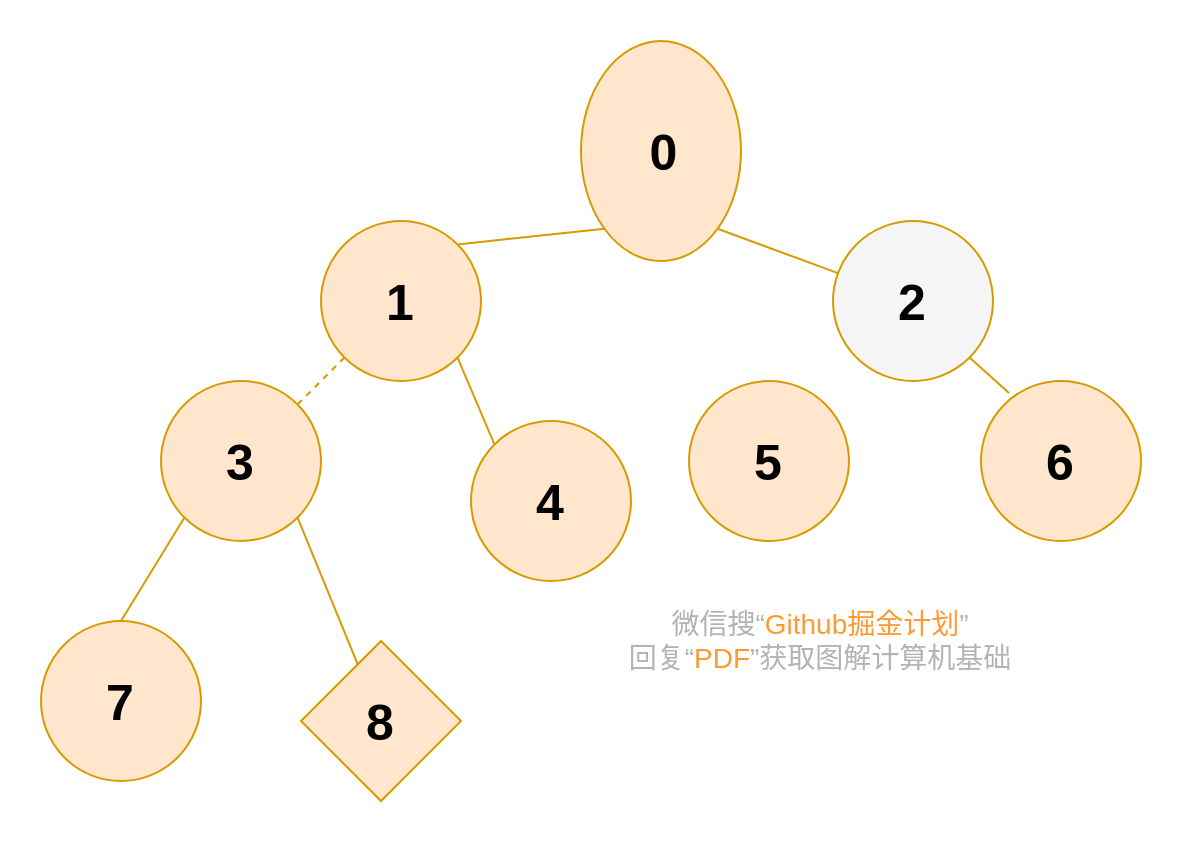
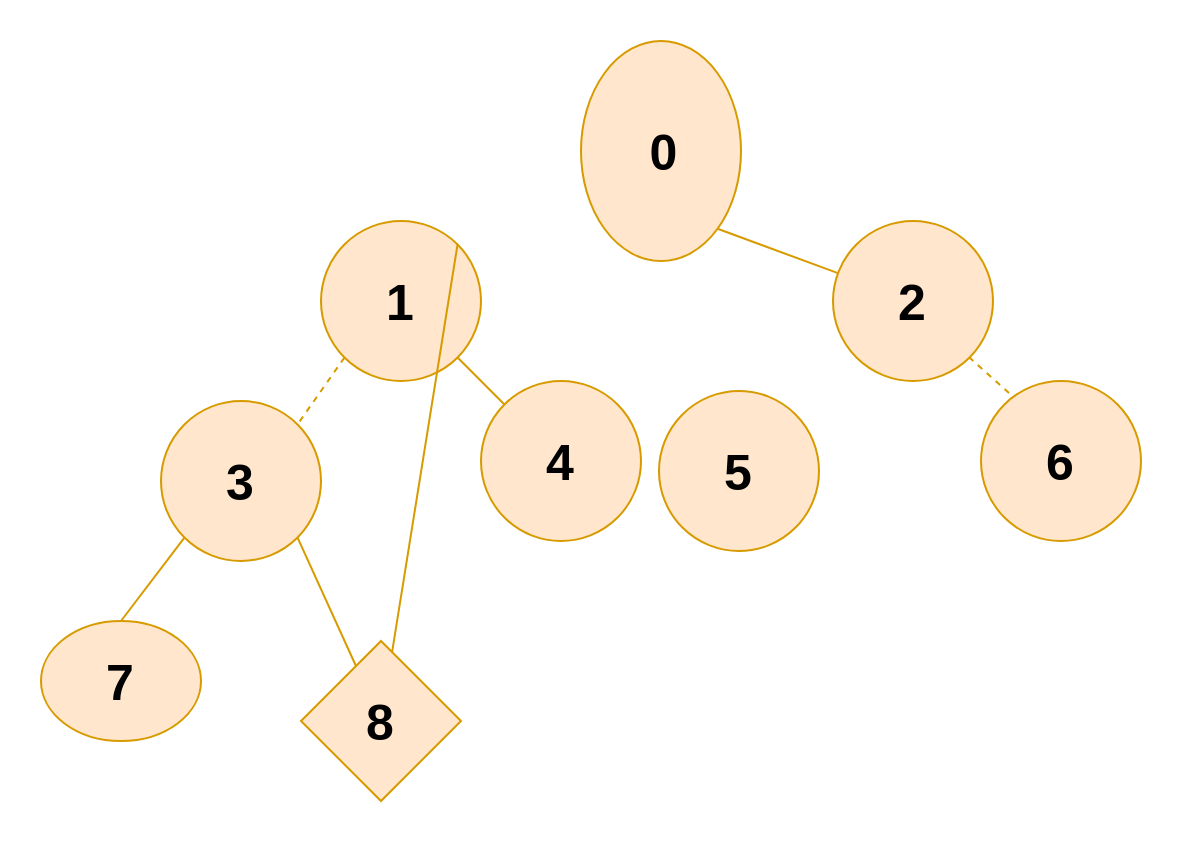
(531, 237) -> (425, 448)
(913, 301) -> (913, 301)
(989, 375) -> (989, 375)
(241, 461) -> (241, 481)
(769, 461) -> (739, 471)
(551, 501) -> (561, 461)
(821, 641) -> none
(121, 701) -> (121, 681)
